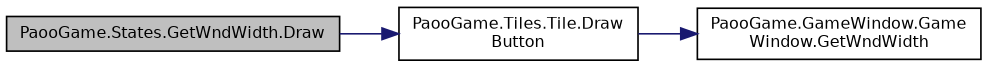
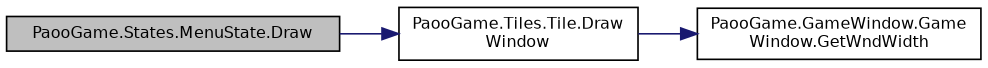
(173, 34) -> (173, 34)
(518, 34) -> (518, 34)
